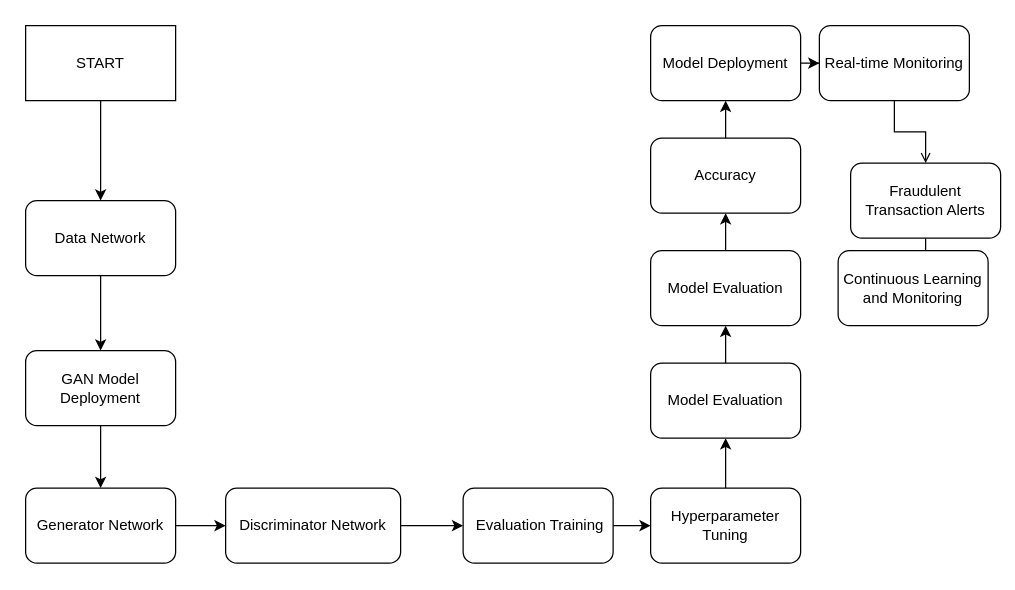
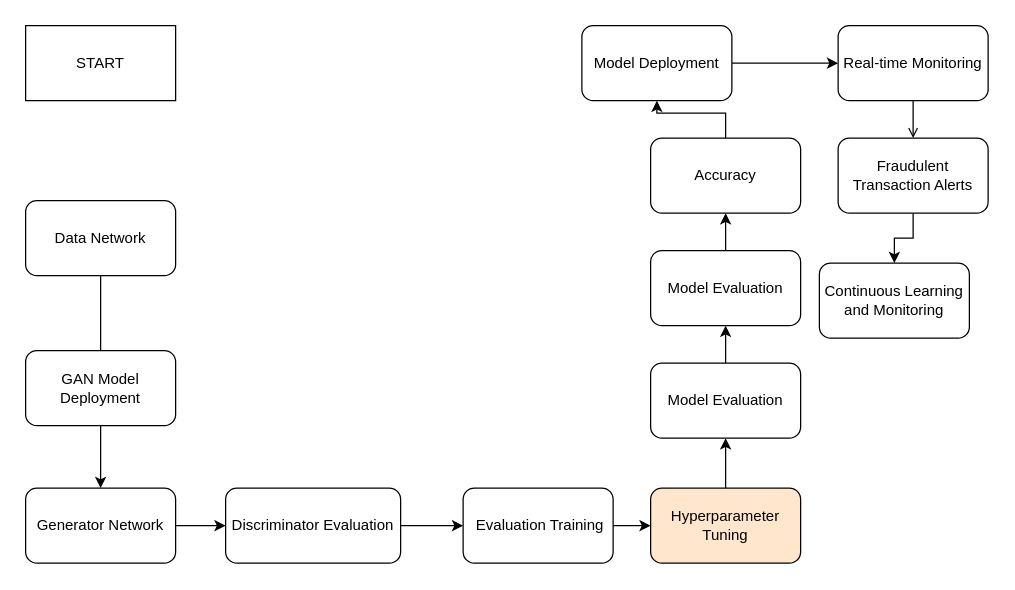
(726, 63) -> (657, 63)
(894, 63) -> (913, 63)
(101, 147) -> none
(926, 201) -> (913, 176)
(913, 288) -> (894, 301)
(101, 340) -> (101, 343)
(313, 526) -> (313, 526)
(726, 526) -> (726, 526)
